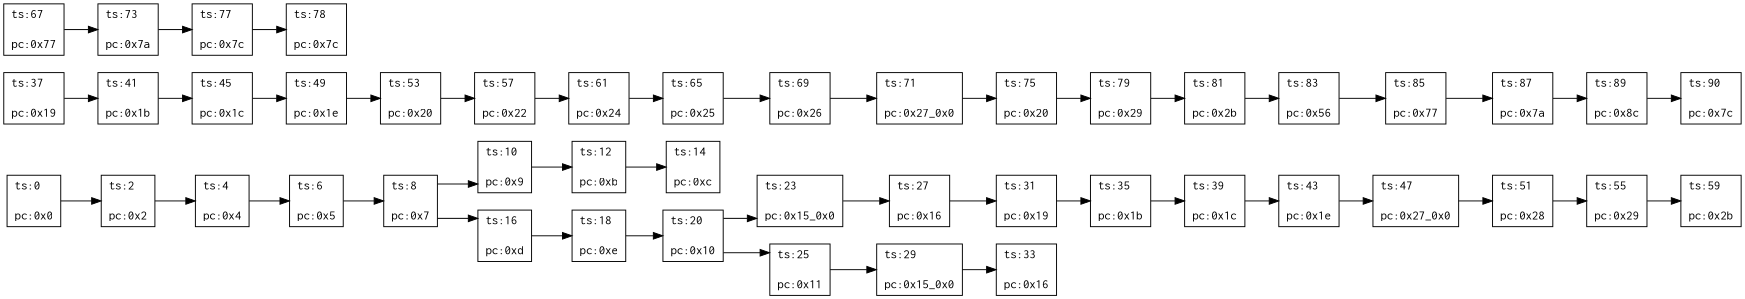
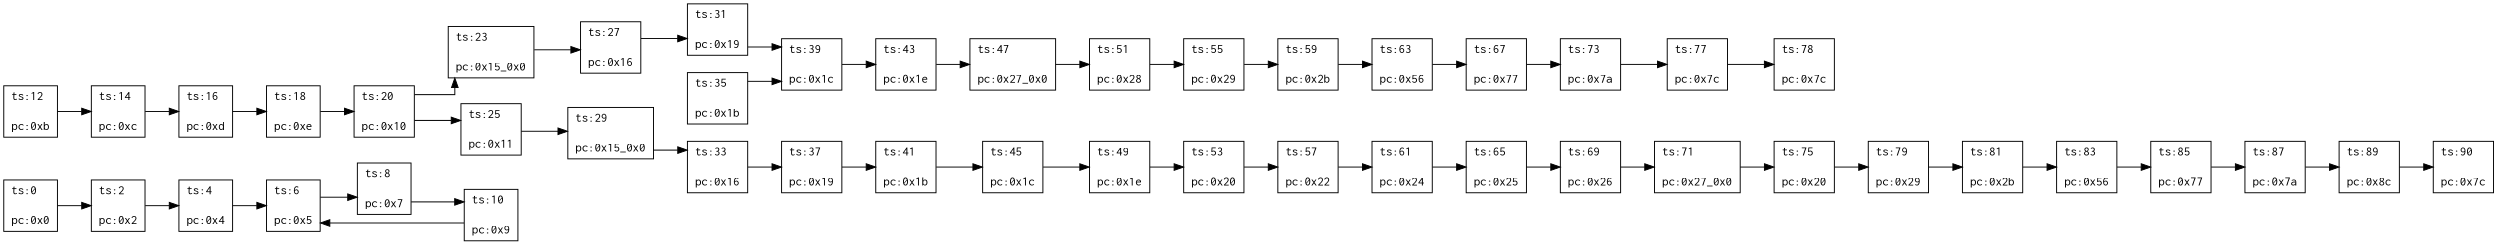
none -> (1402, 64)
(547, 167) -> (397, 223)
none -> (760, 167)
(1069, 201) -> (760, 47)
(453, 218) -> (157, 111)
